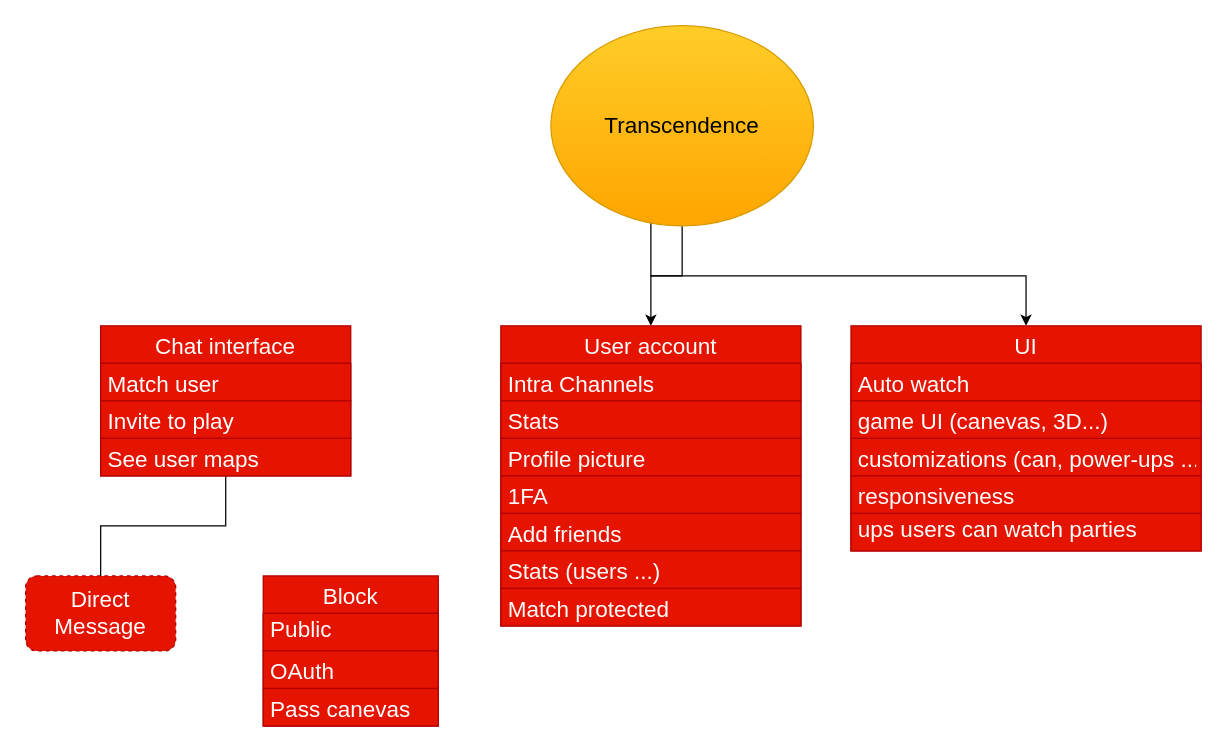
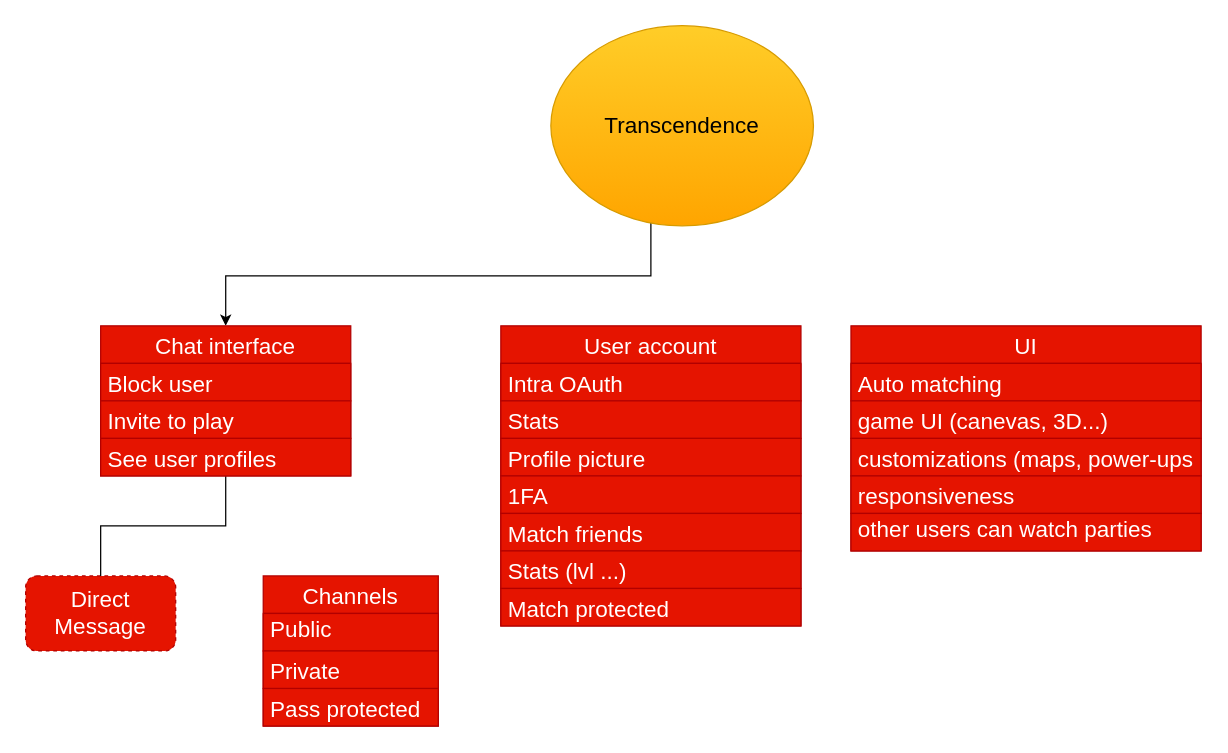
(682, 249) -> none
none -> (416, 276)
(875, 276) -> none
(168, 384) -> (165, 384)
(590, 384) -> (574, 384)
(918, 384) -> (934, 384)
(184, 459) -> (203, 459)
(1052, 459) -> (1058, 459)
(1013, 529) -> (1026, 529)
(571, 534) -> (584, 534)
(600, 571) -> (582, 571)
(350, 596) -> (350, 596)
(302, 671) -> (311, 671)
(343, 709) -> (355, 709)
